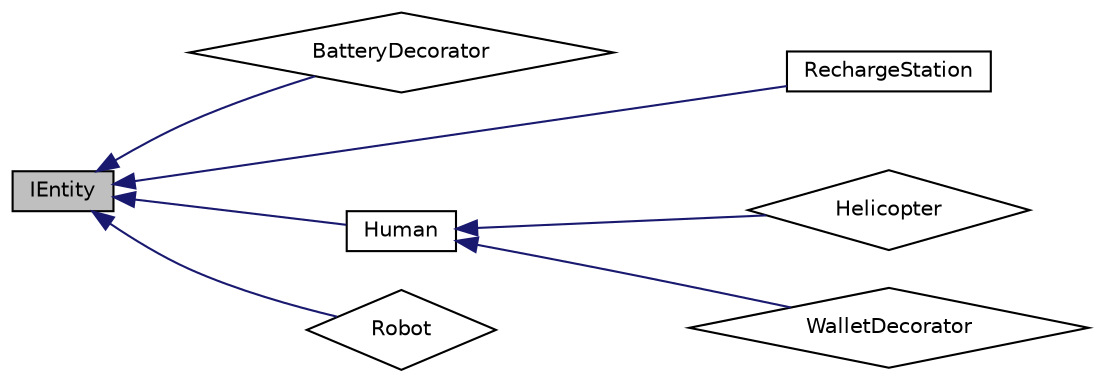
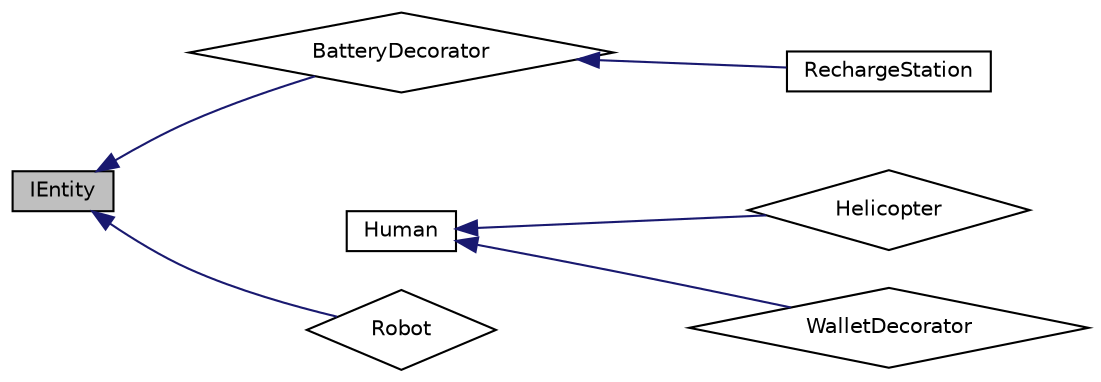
(461, 134) -> (693, 64)
(240, 212) -> none
